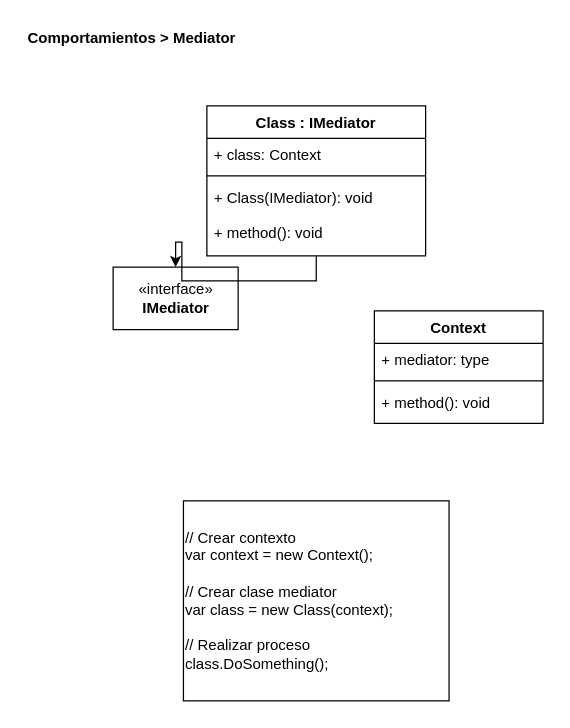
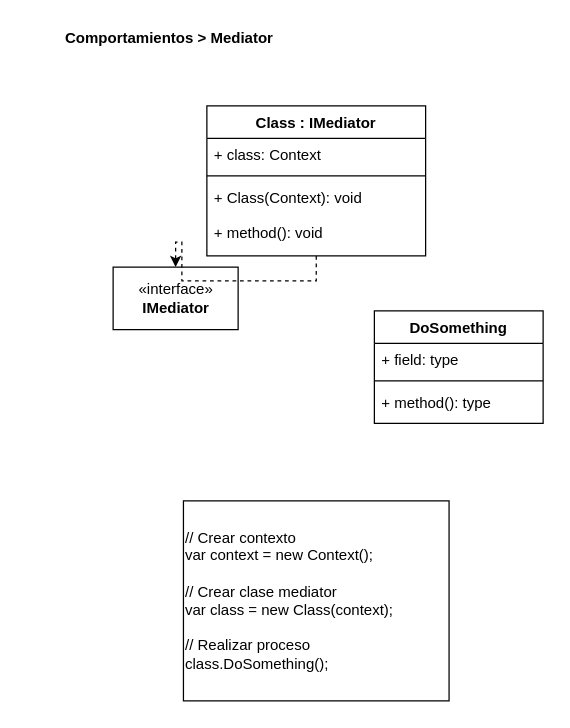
(138, 38) -> (176, 38)
(303, 198) -> (296, 198)
(232, 281) -> (232, 281)
(458, 328) -> (458, 328)
(441, 360) -> (426, 360)
(441, 403) -> (443, 403)
